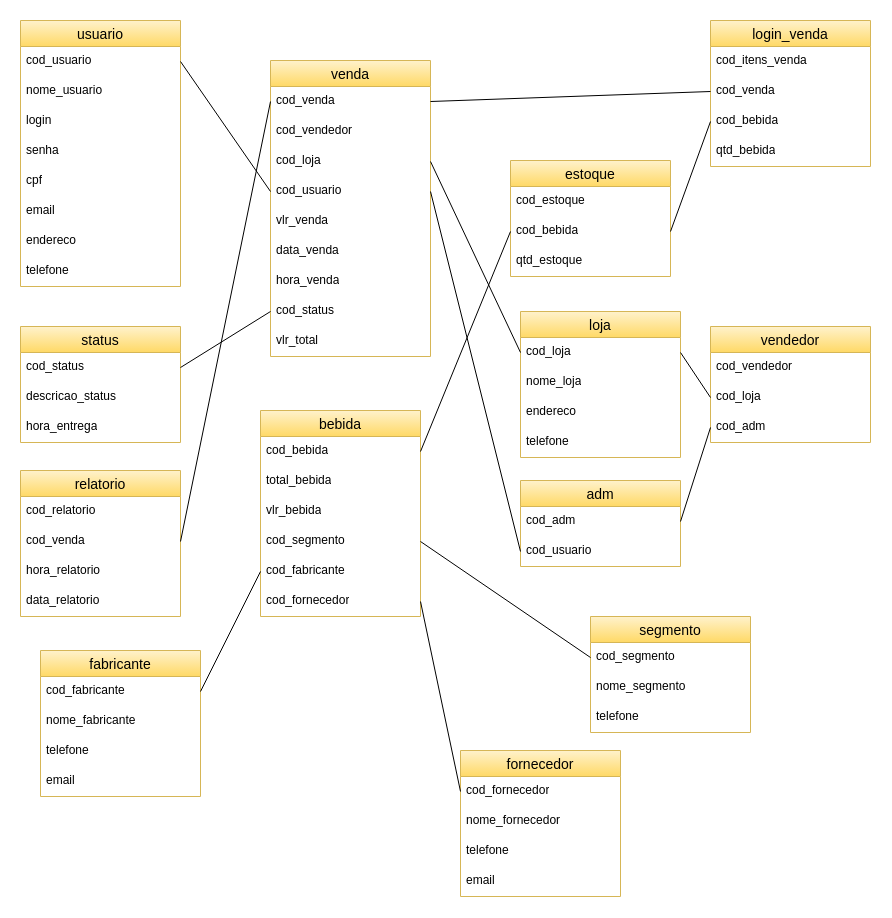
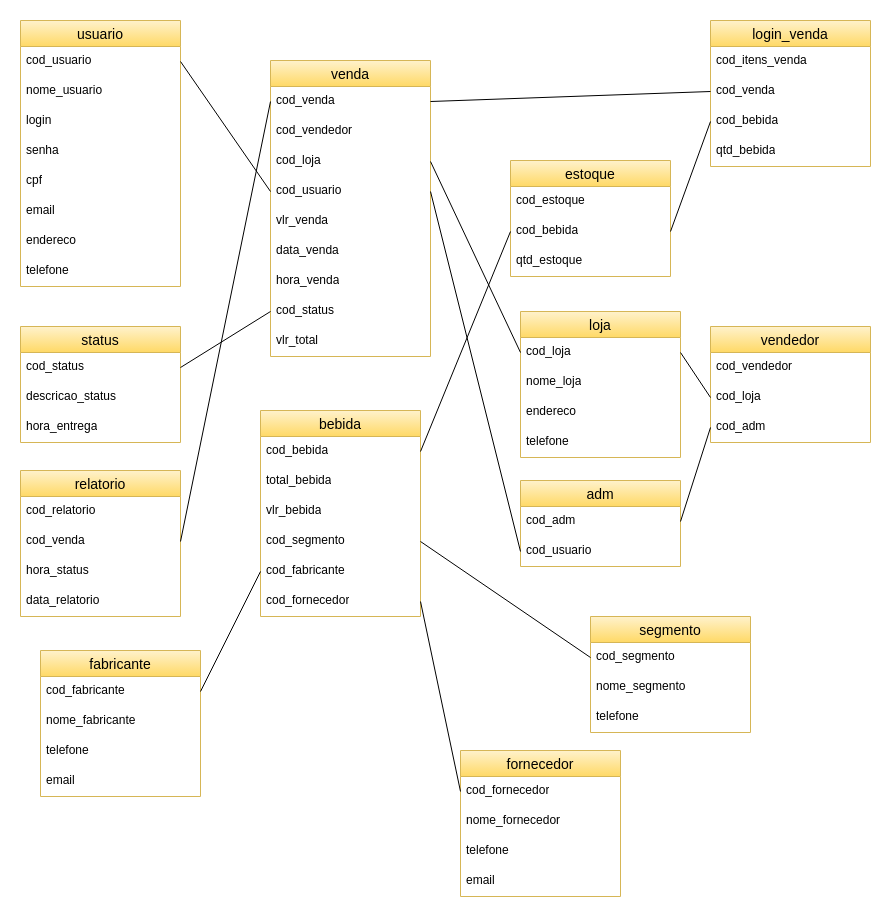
(70, 571) -> (63, 571)
